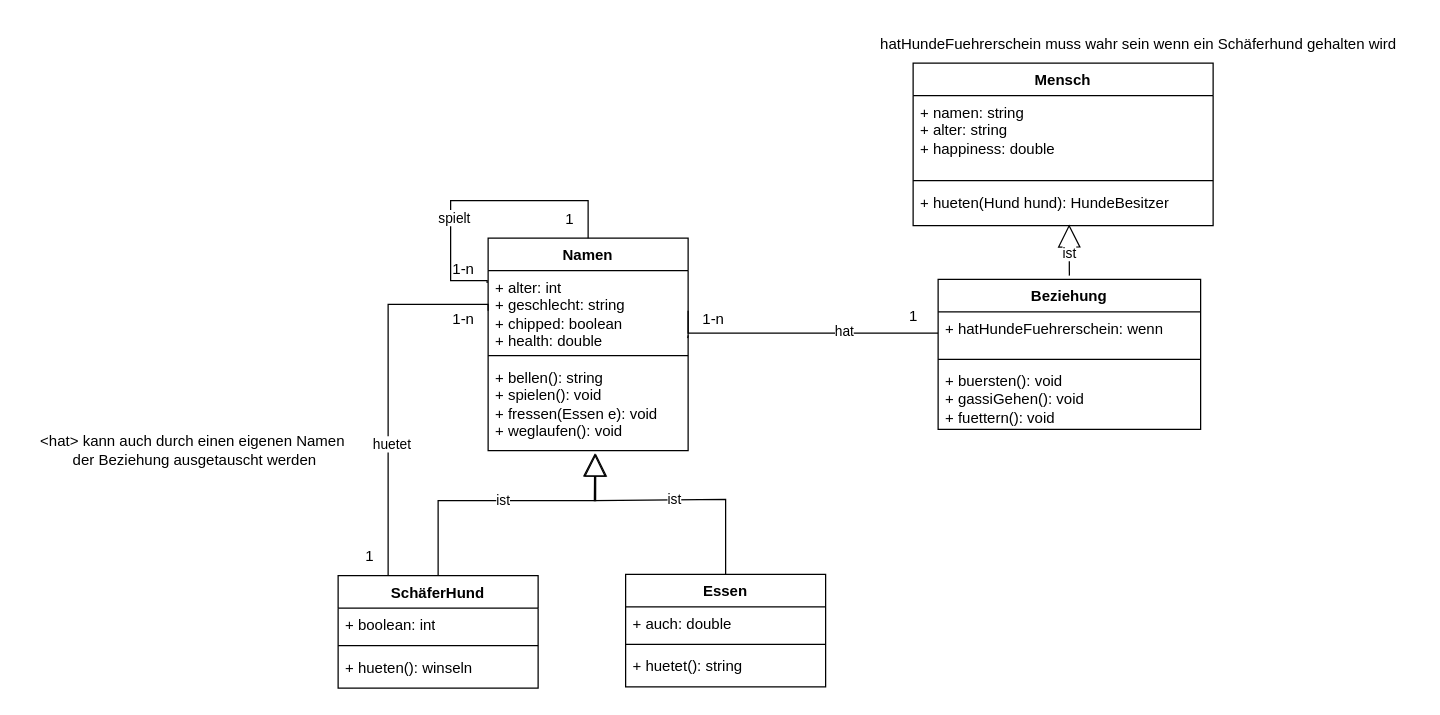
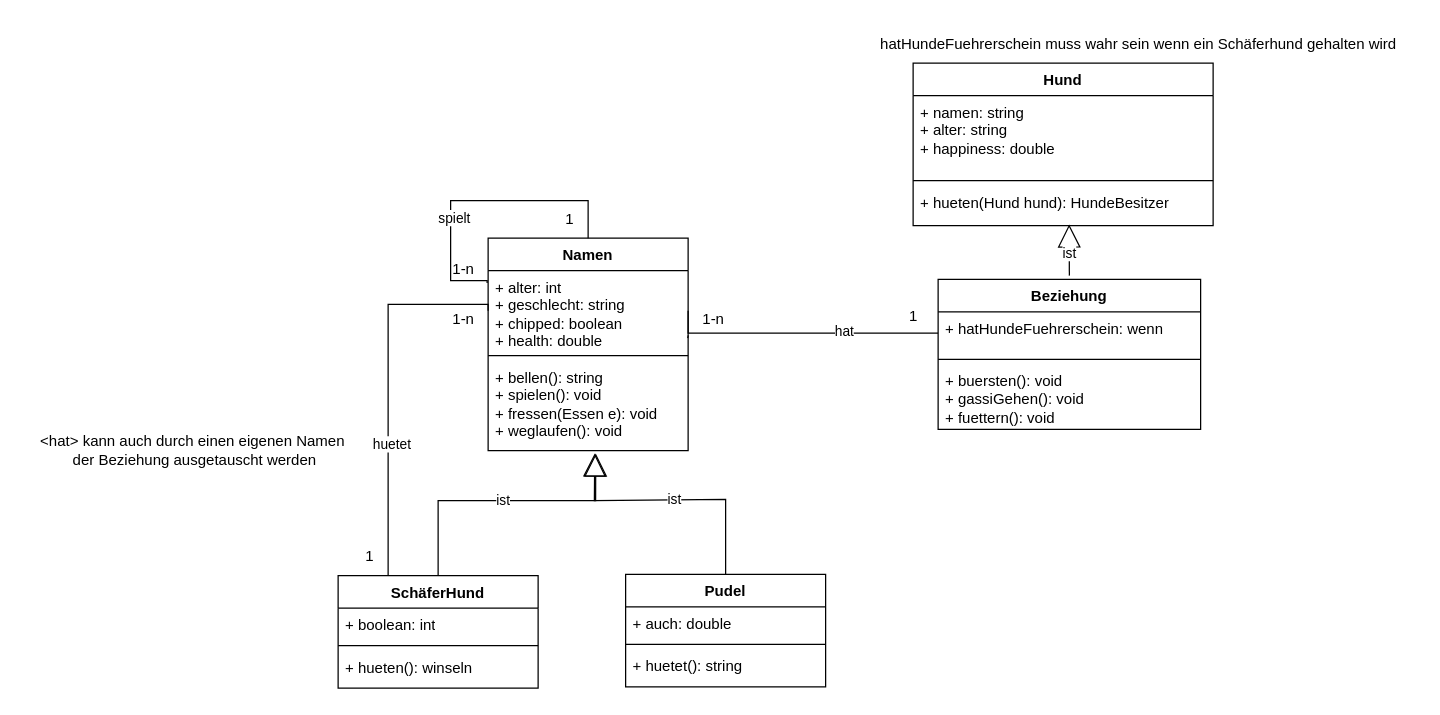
(1063, 81) -> (1063, 81)
(726, 592) -> (726, 592)
